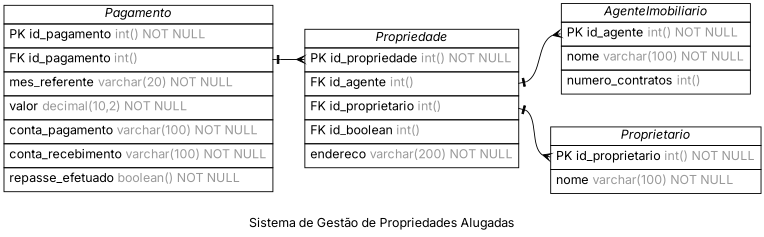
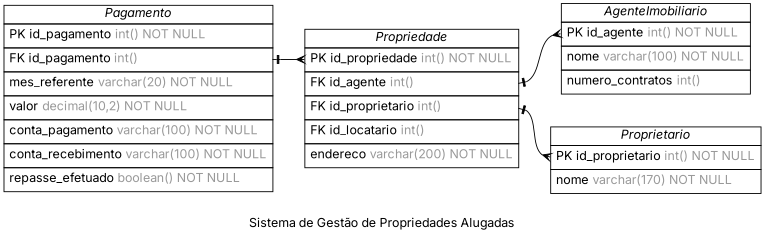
(353, 130) -> (355, 130)
(663, 180) -> (663, 180)
